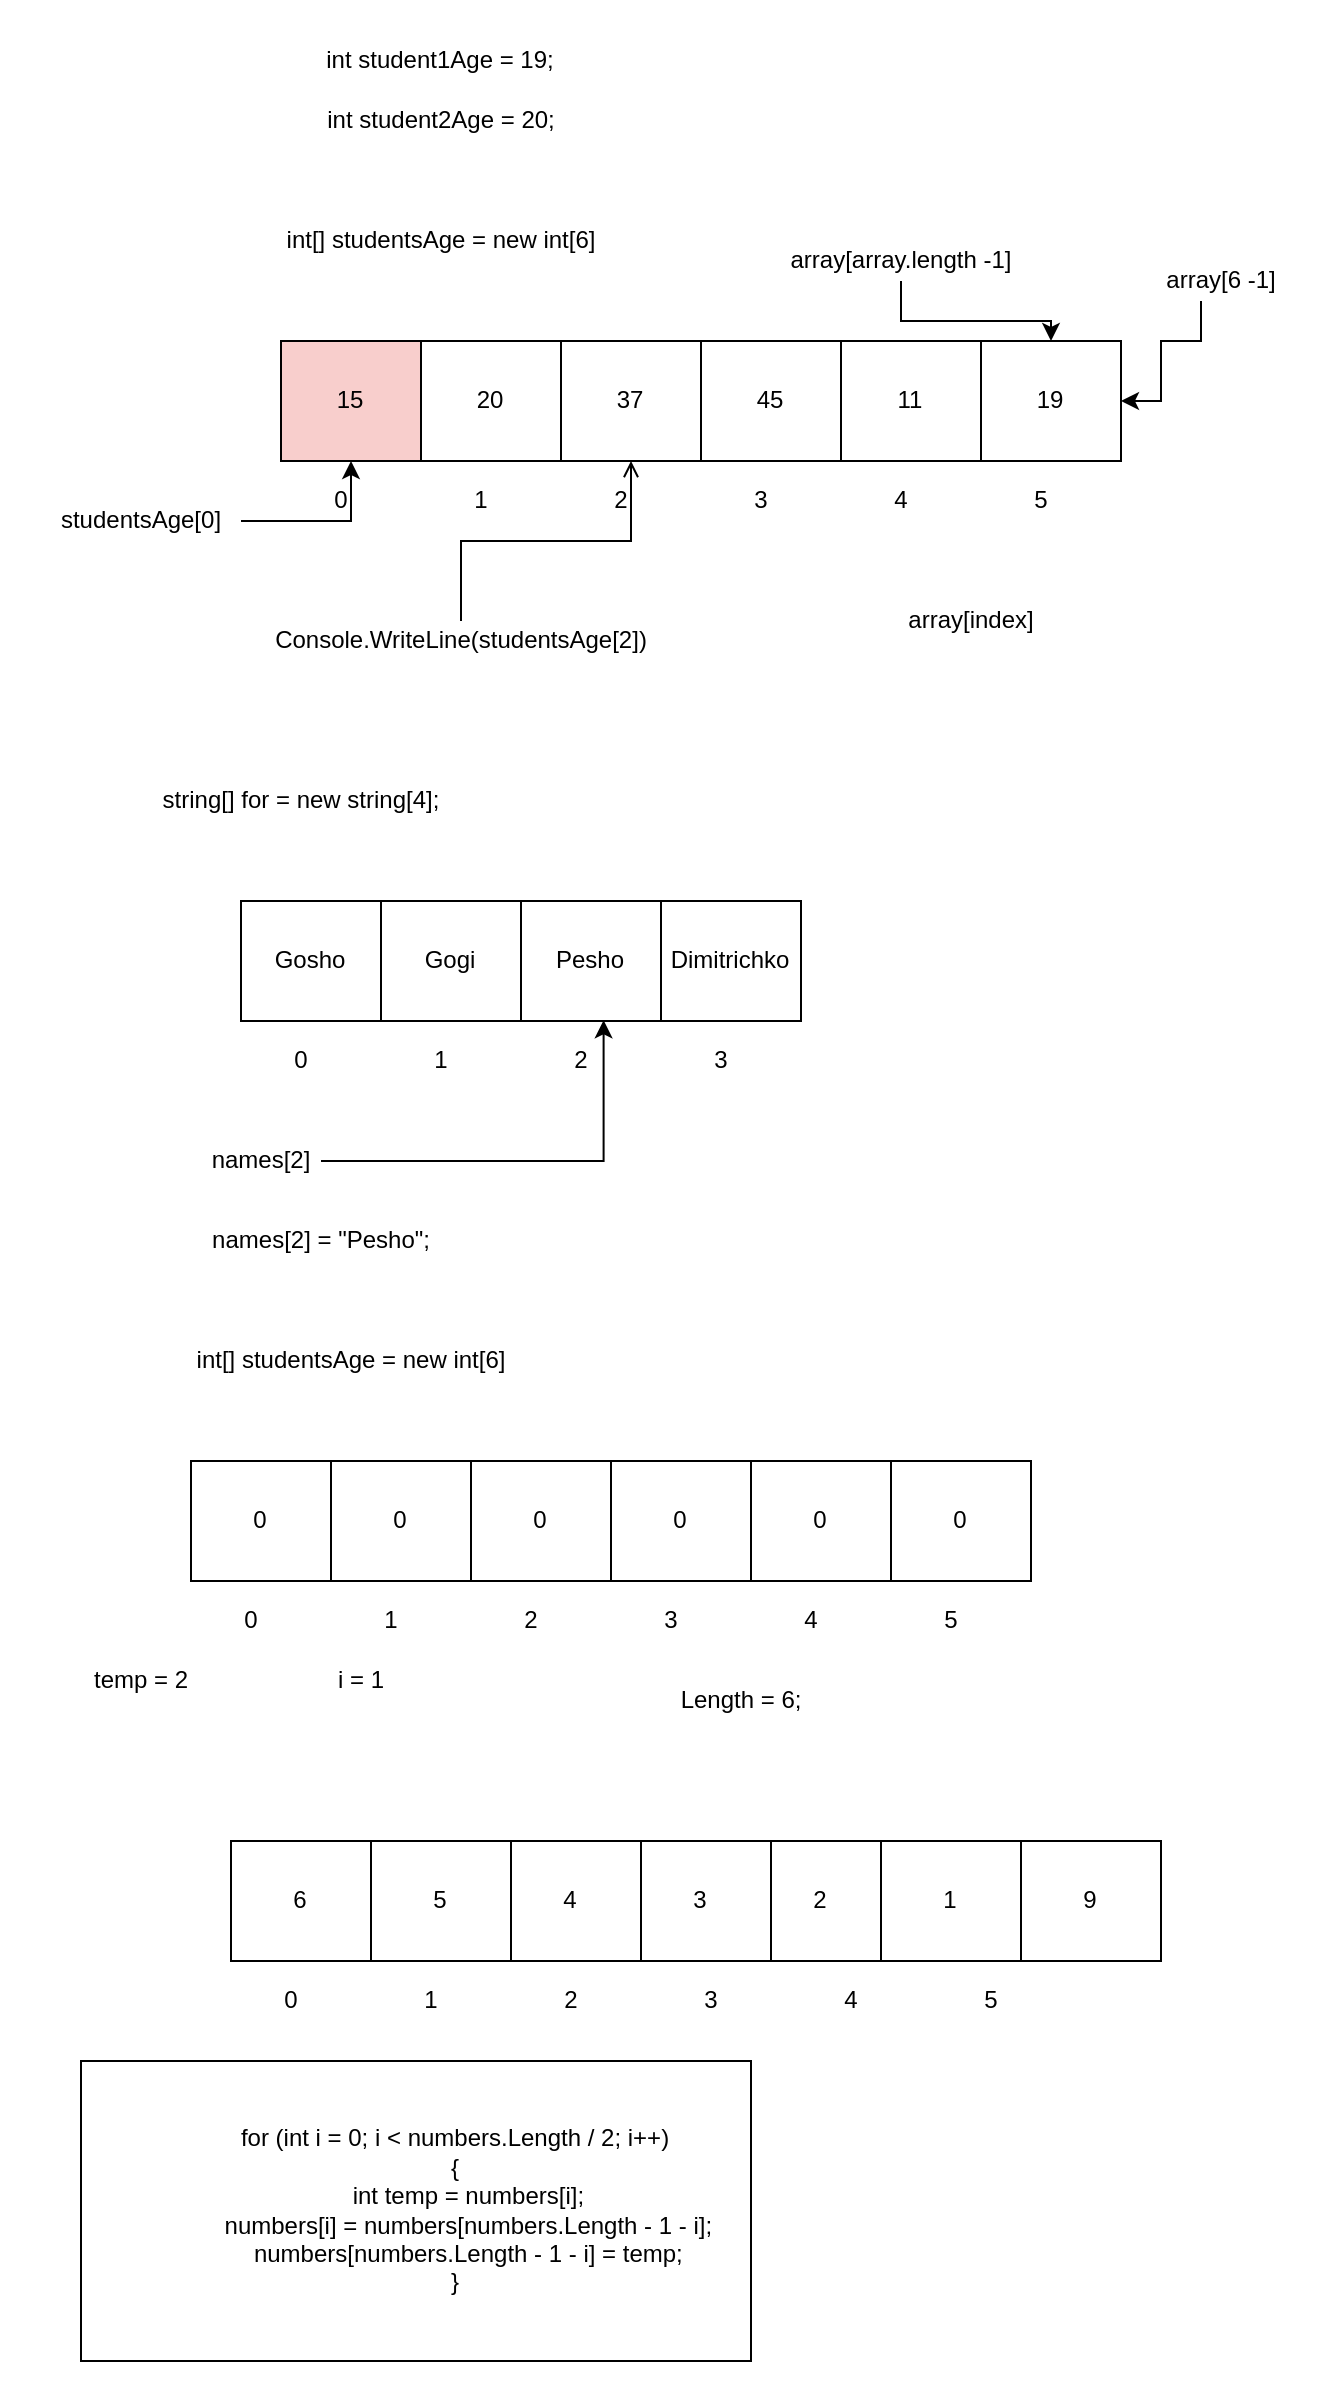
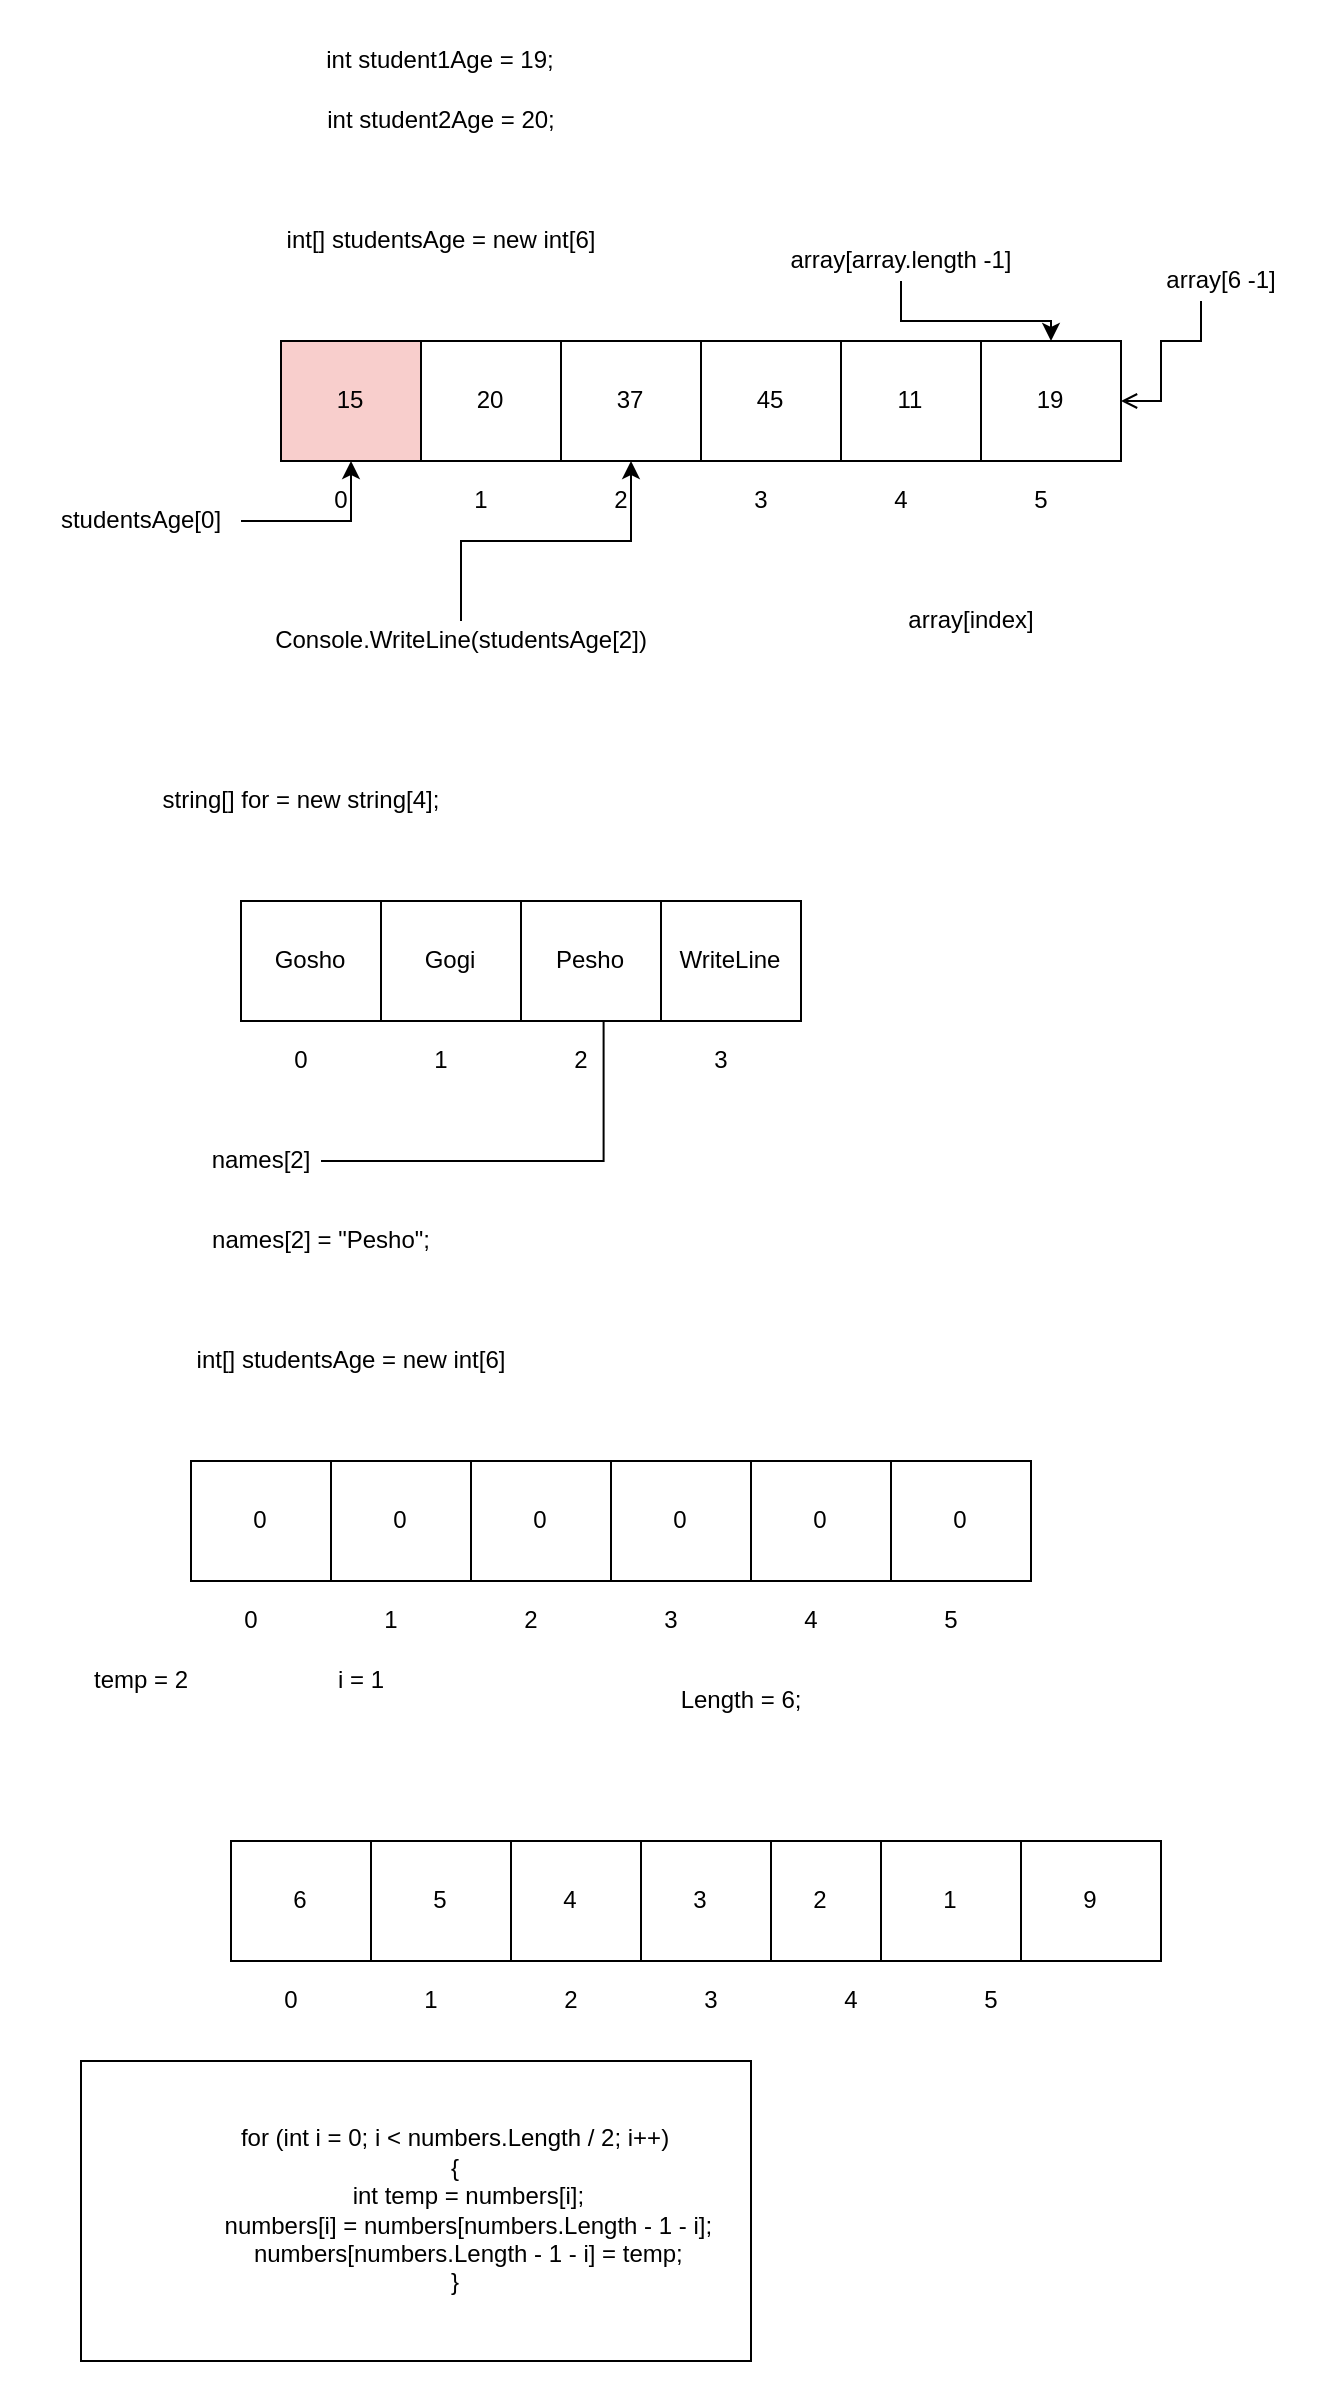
(1136, 401) -> (1133, 401)
(631, 473) -> (631, 476)
(731, 961) -> (731, 961)
(604, 1035) -> (604, 1029)
